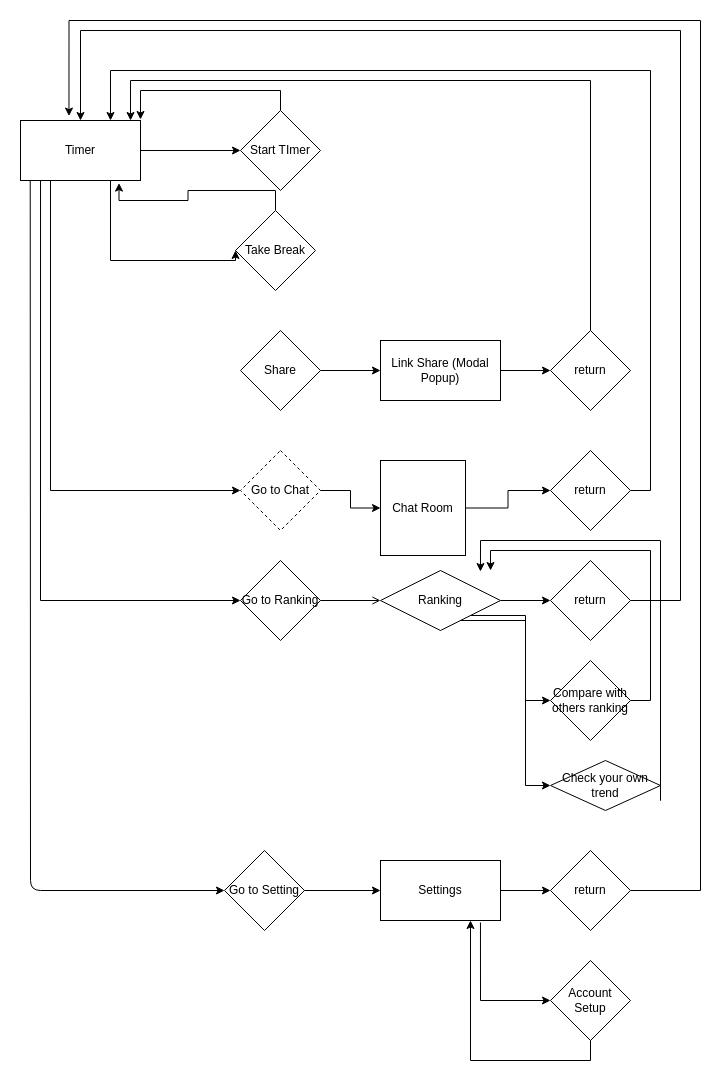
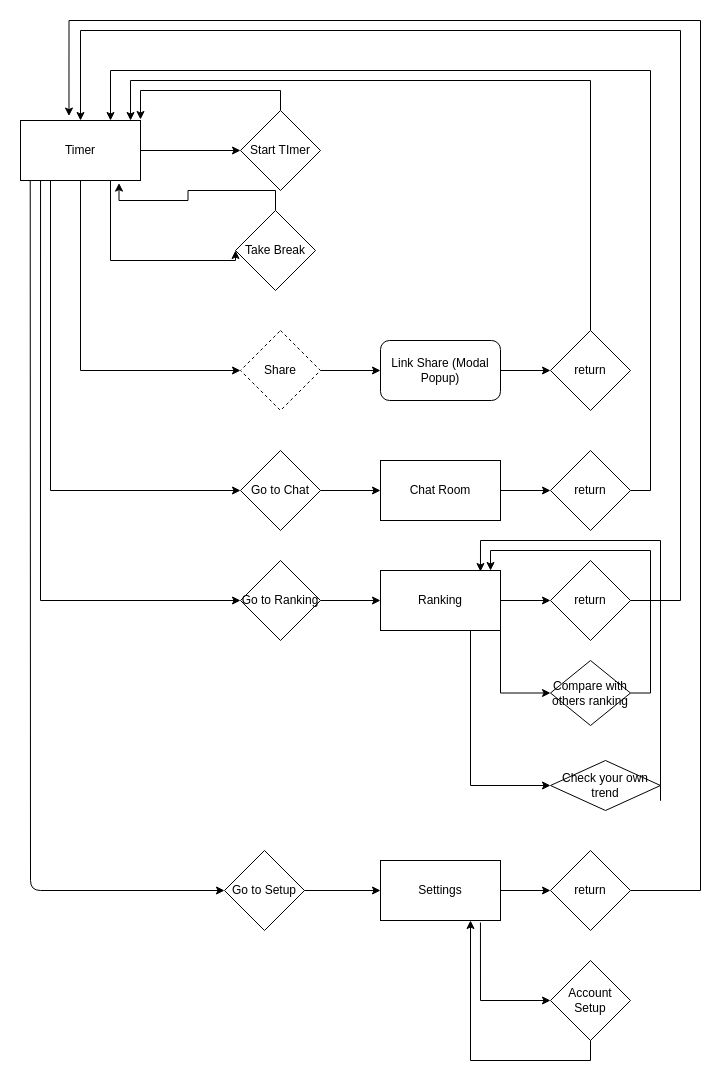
none -> (81, 353)
(281, 371) -> (281, 371)
(441, 371) -> (441, 371)
(281, 491) -> (281, 491)
(423, 508) -> (441, 491)
(374, 601) -> (372, 601)
(441, 601) -> (441, 601)
(591, 701) -> (591, 693)
(265, 891) -> (265, 891)
